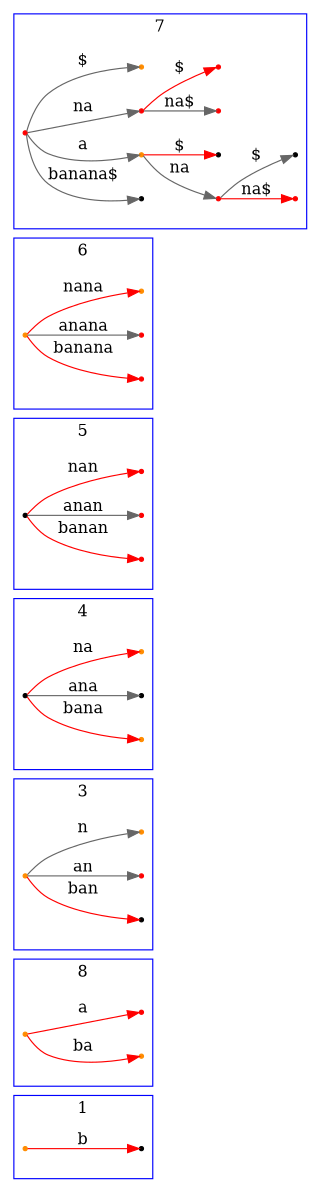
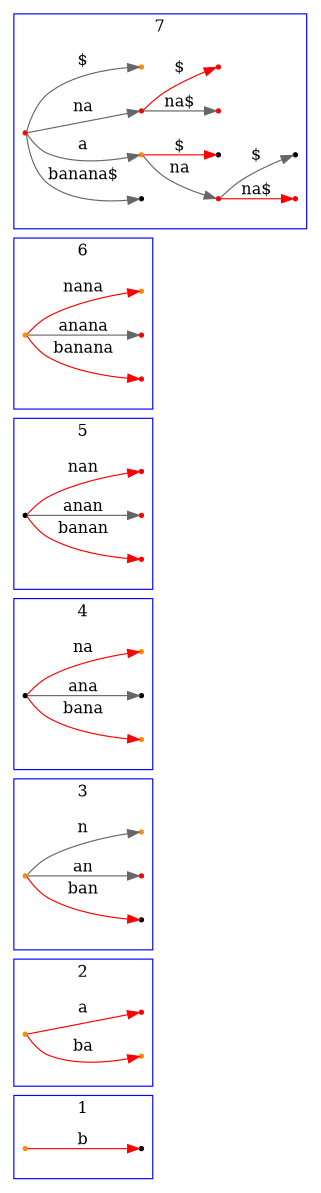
(83, 972) -> (83, 972)
